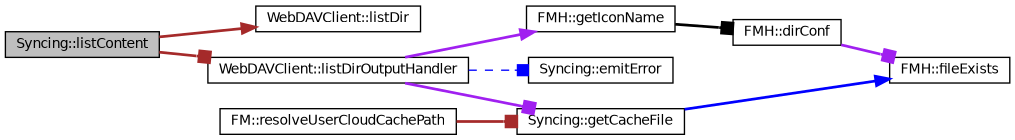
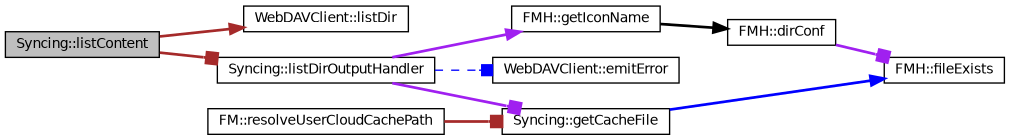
(697, 26) -> (687, 26)
(338, 70) -> (326, 70)
(601, 70) -> (586, 70)
